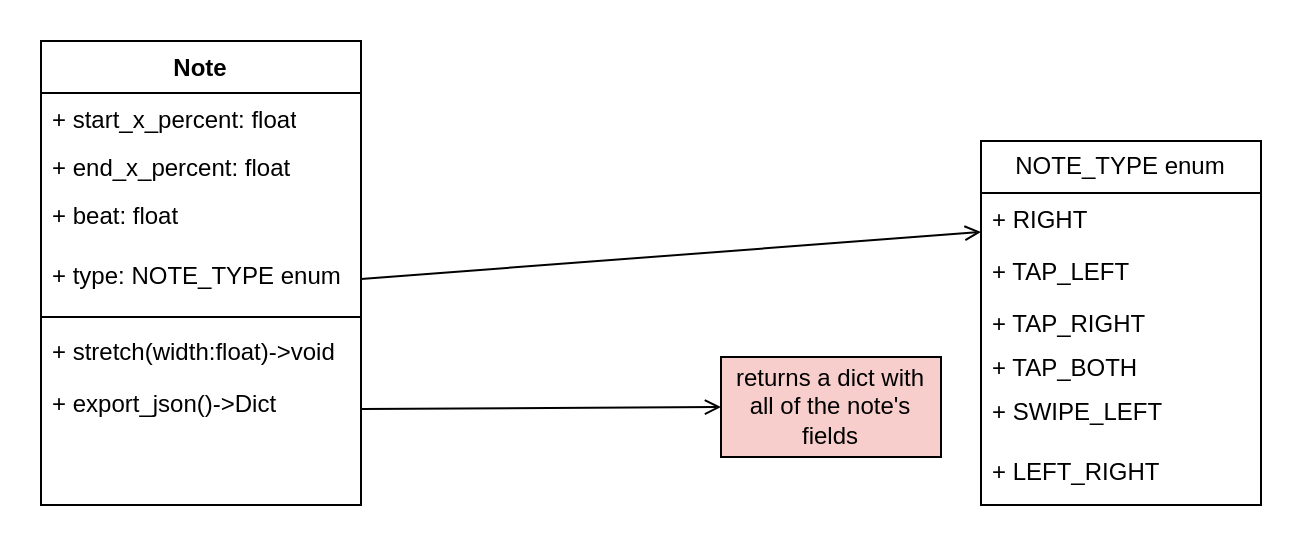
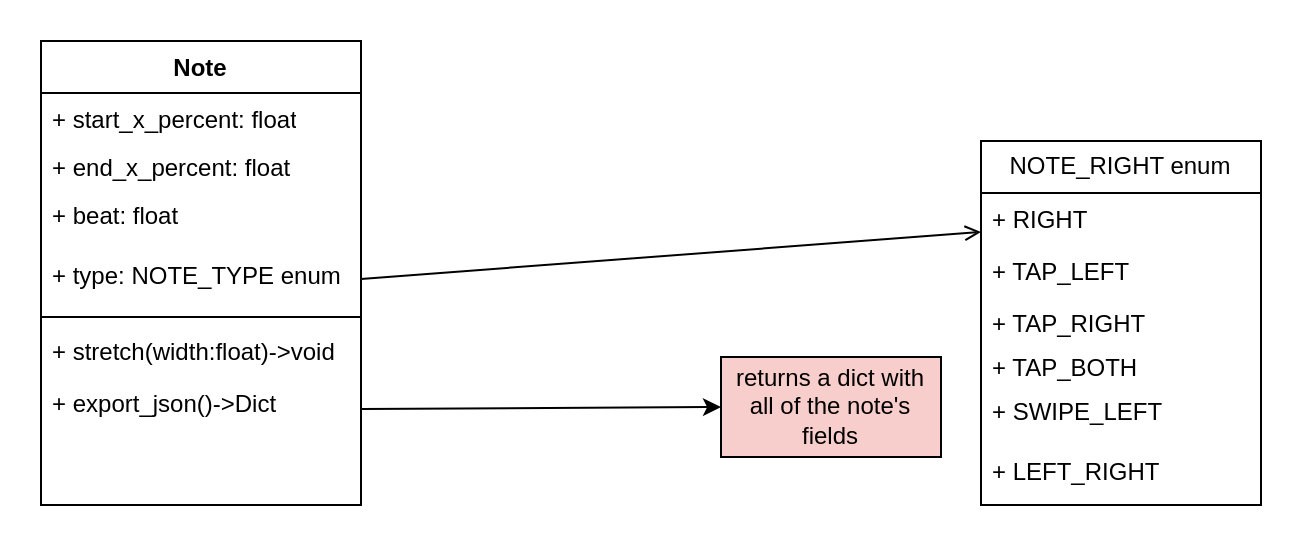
(1121, 167) -> (1121, 167)
(709, 407) -> (706, 407)
